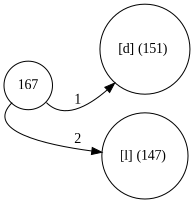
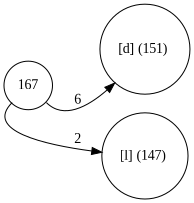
(76, 100) -> (76, 100)
